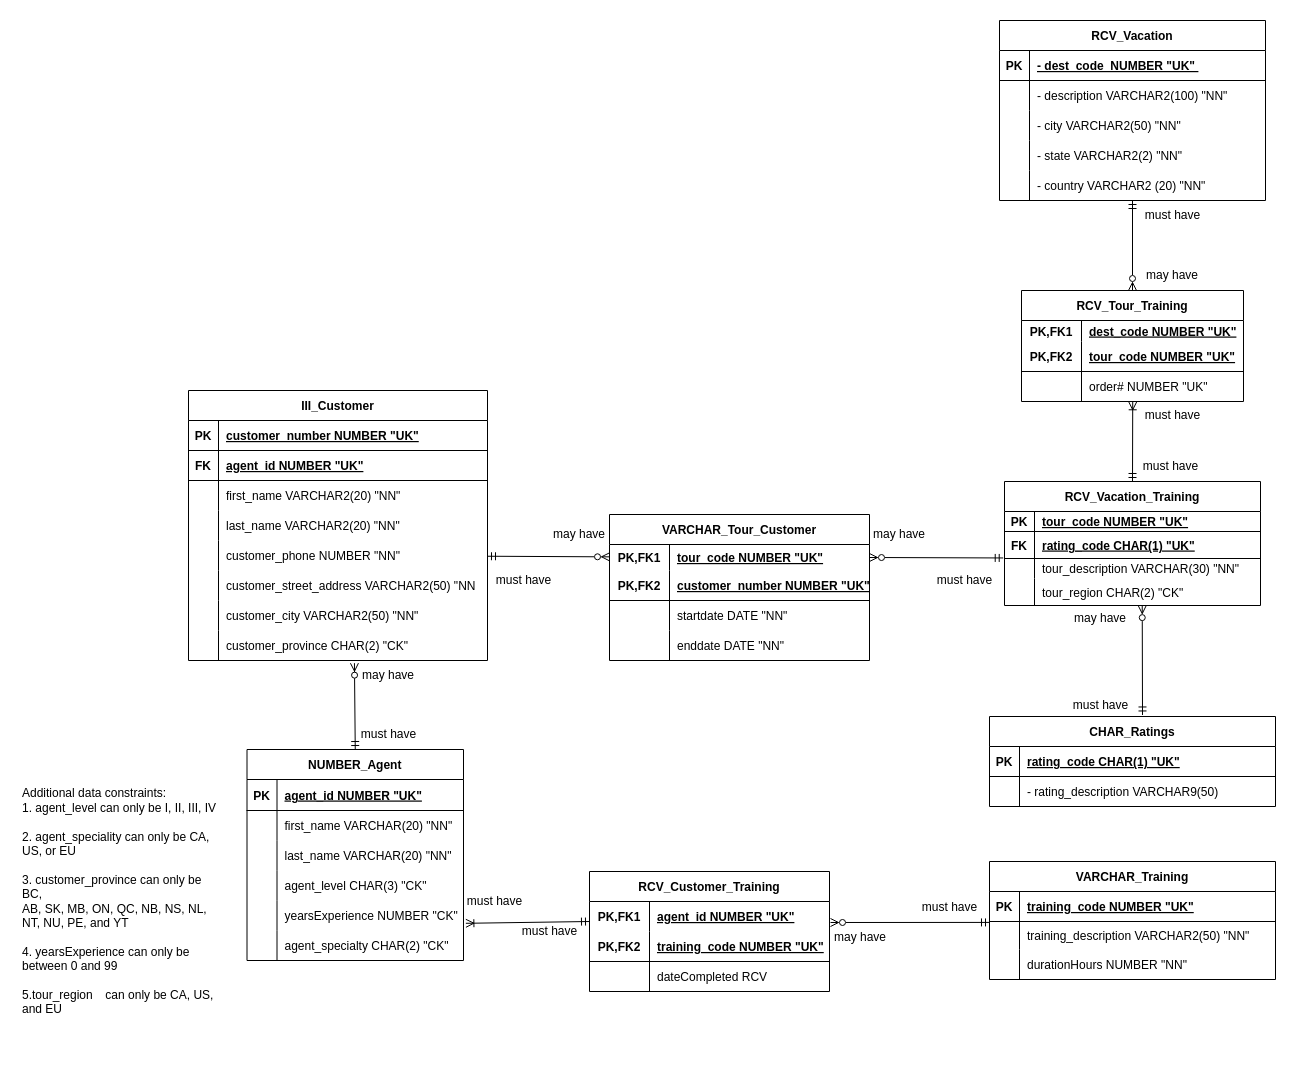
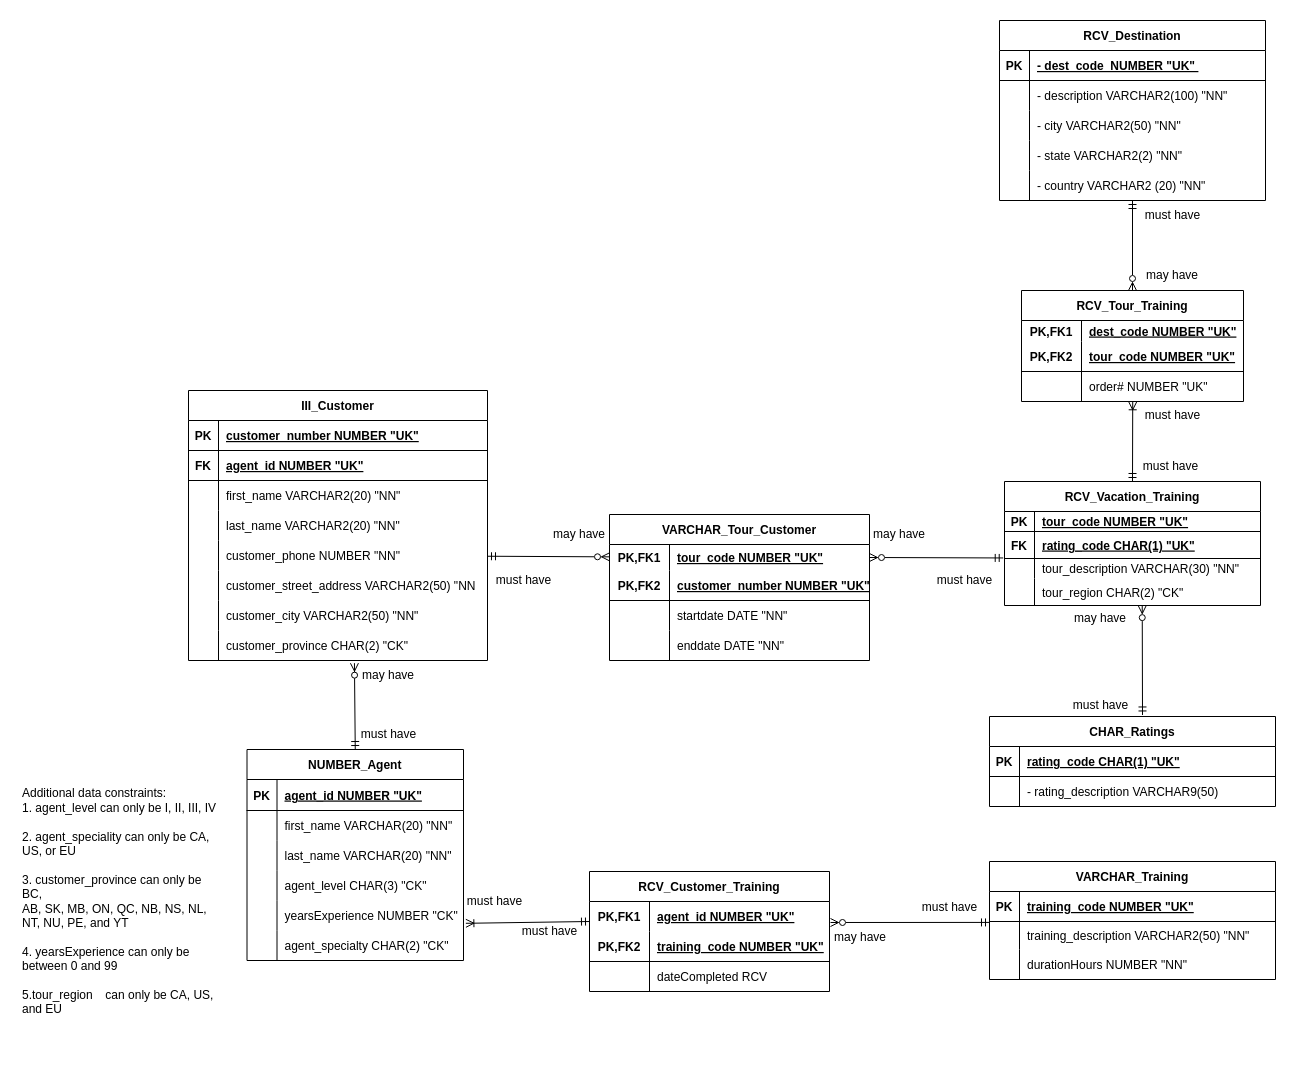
(1132, 36) -> (1132, 36)
